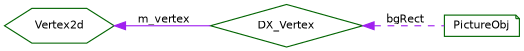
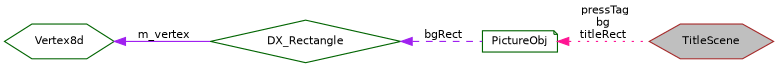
(59, 26) -> (59, 41)
(287, 26) -> (306, 41)
none -> (711, 41)
